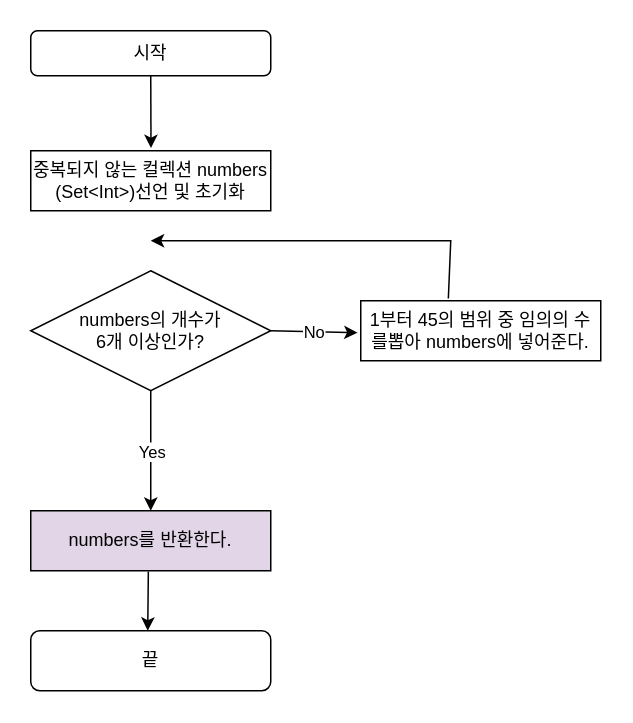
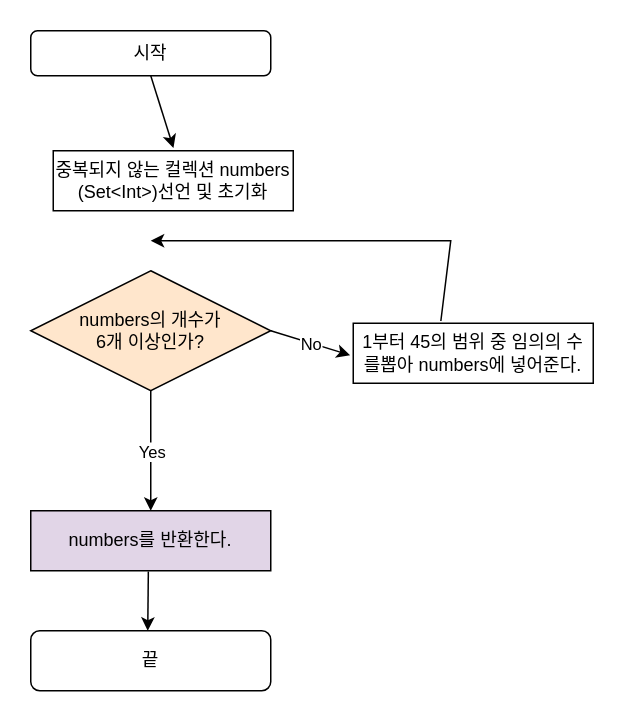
(151, 181) -> (173, 181)
(151, 331) -> (151, 331)
(481, 331) -> (473, 353)
